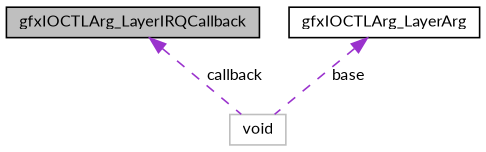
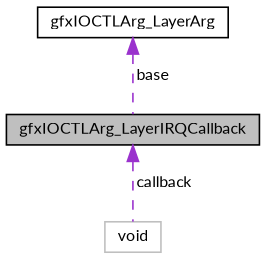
(315, 81) -> (133, 84)
